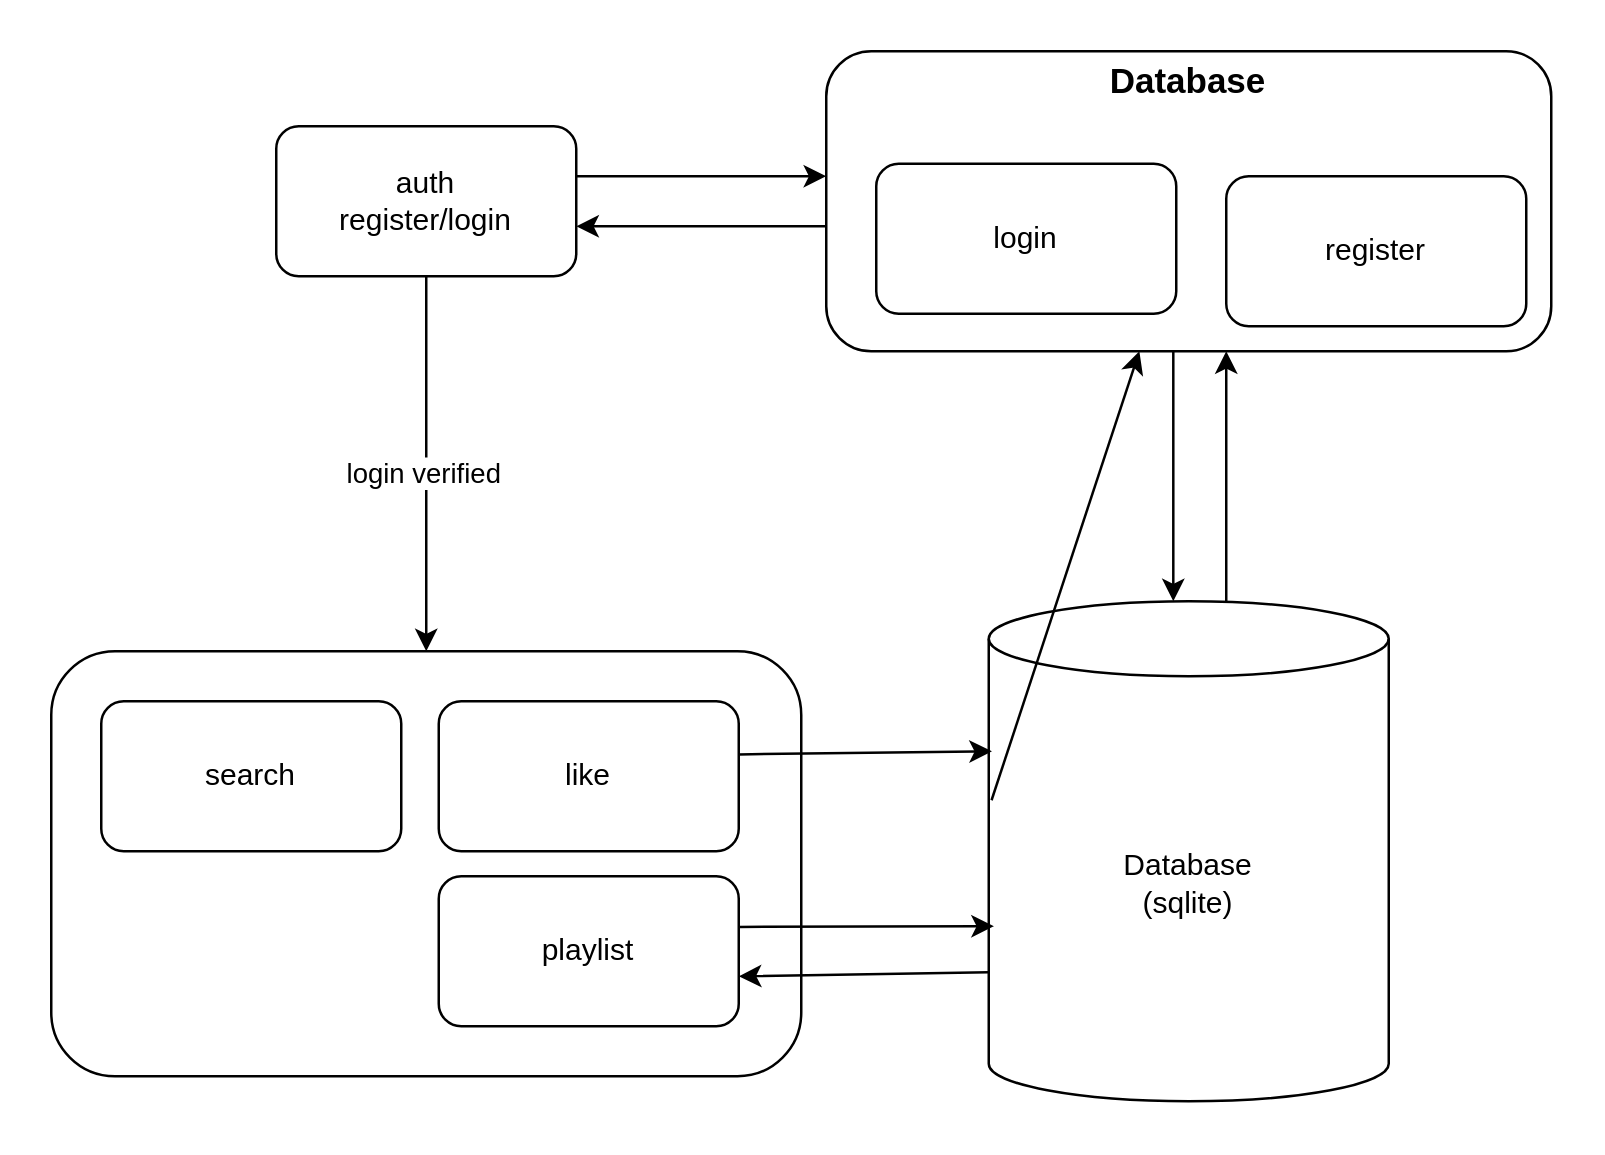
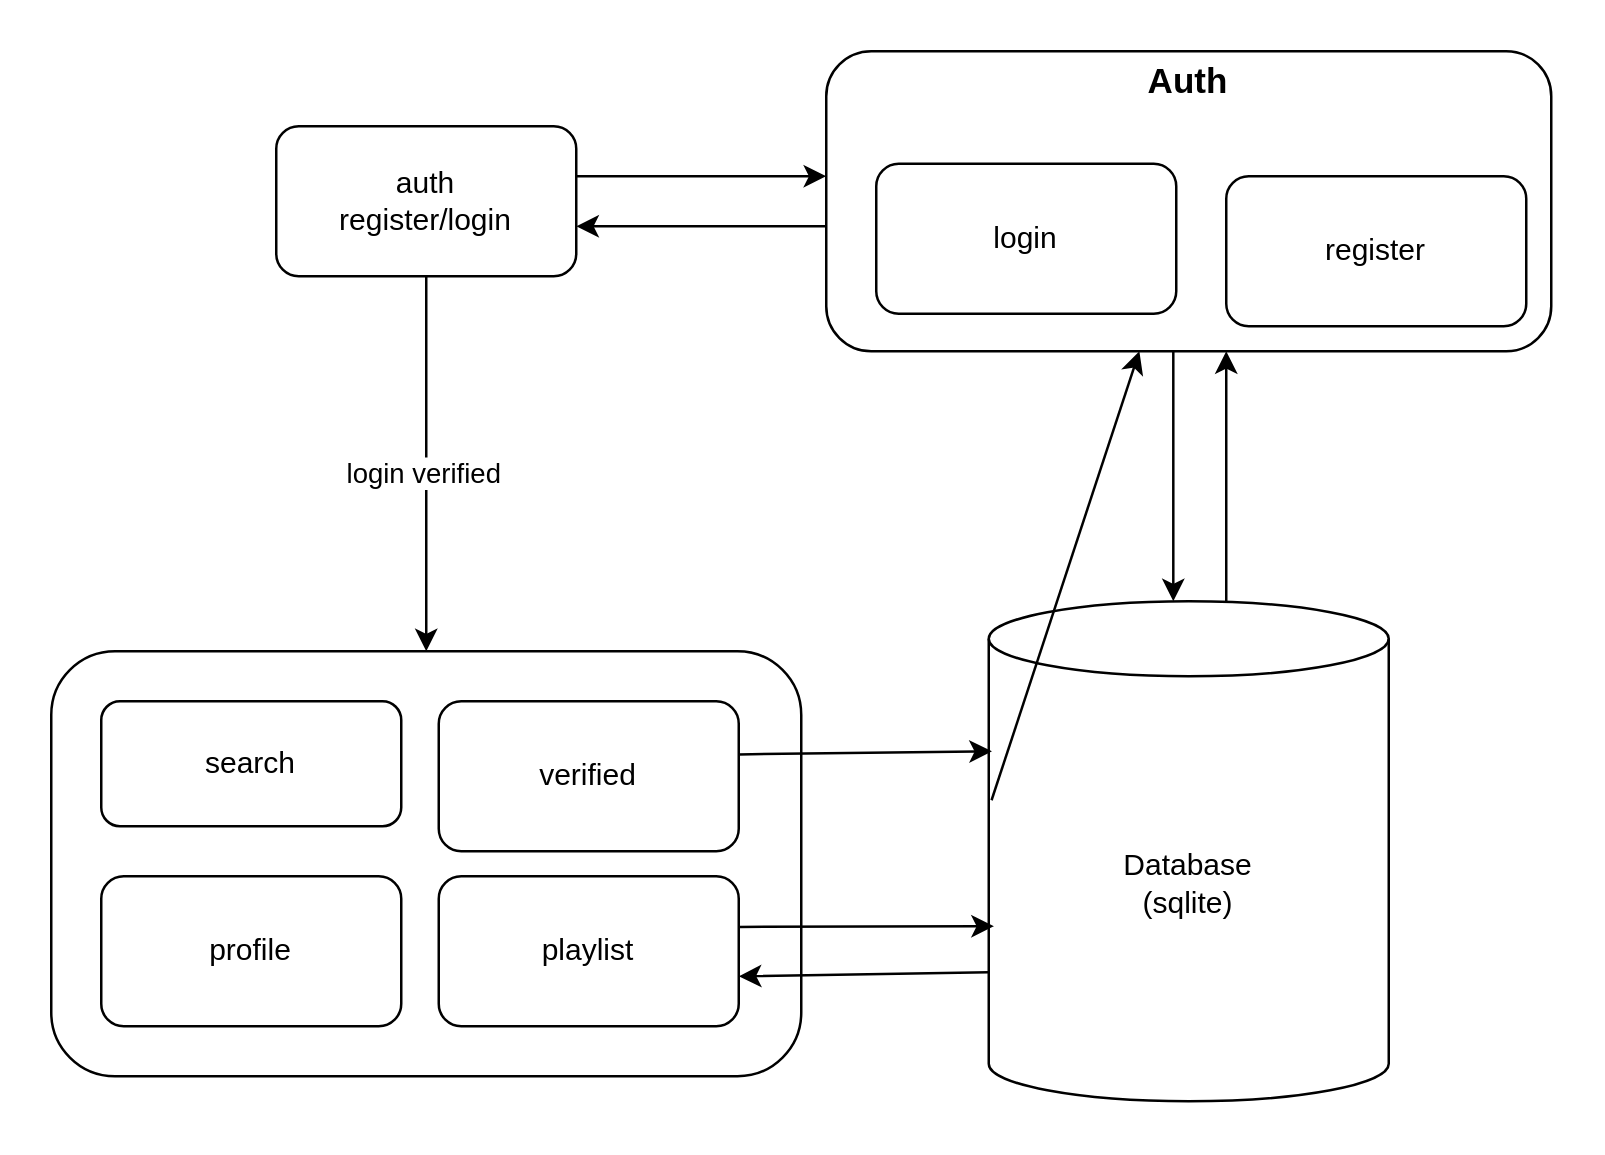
(1189, 201) -> (1189, 201)
(251, 776) -> (251, 764)
(589, 776) -> (589, 776)
none -> (251, 951)
